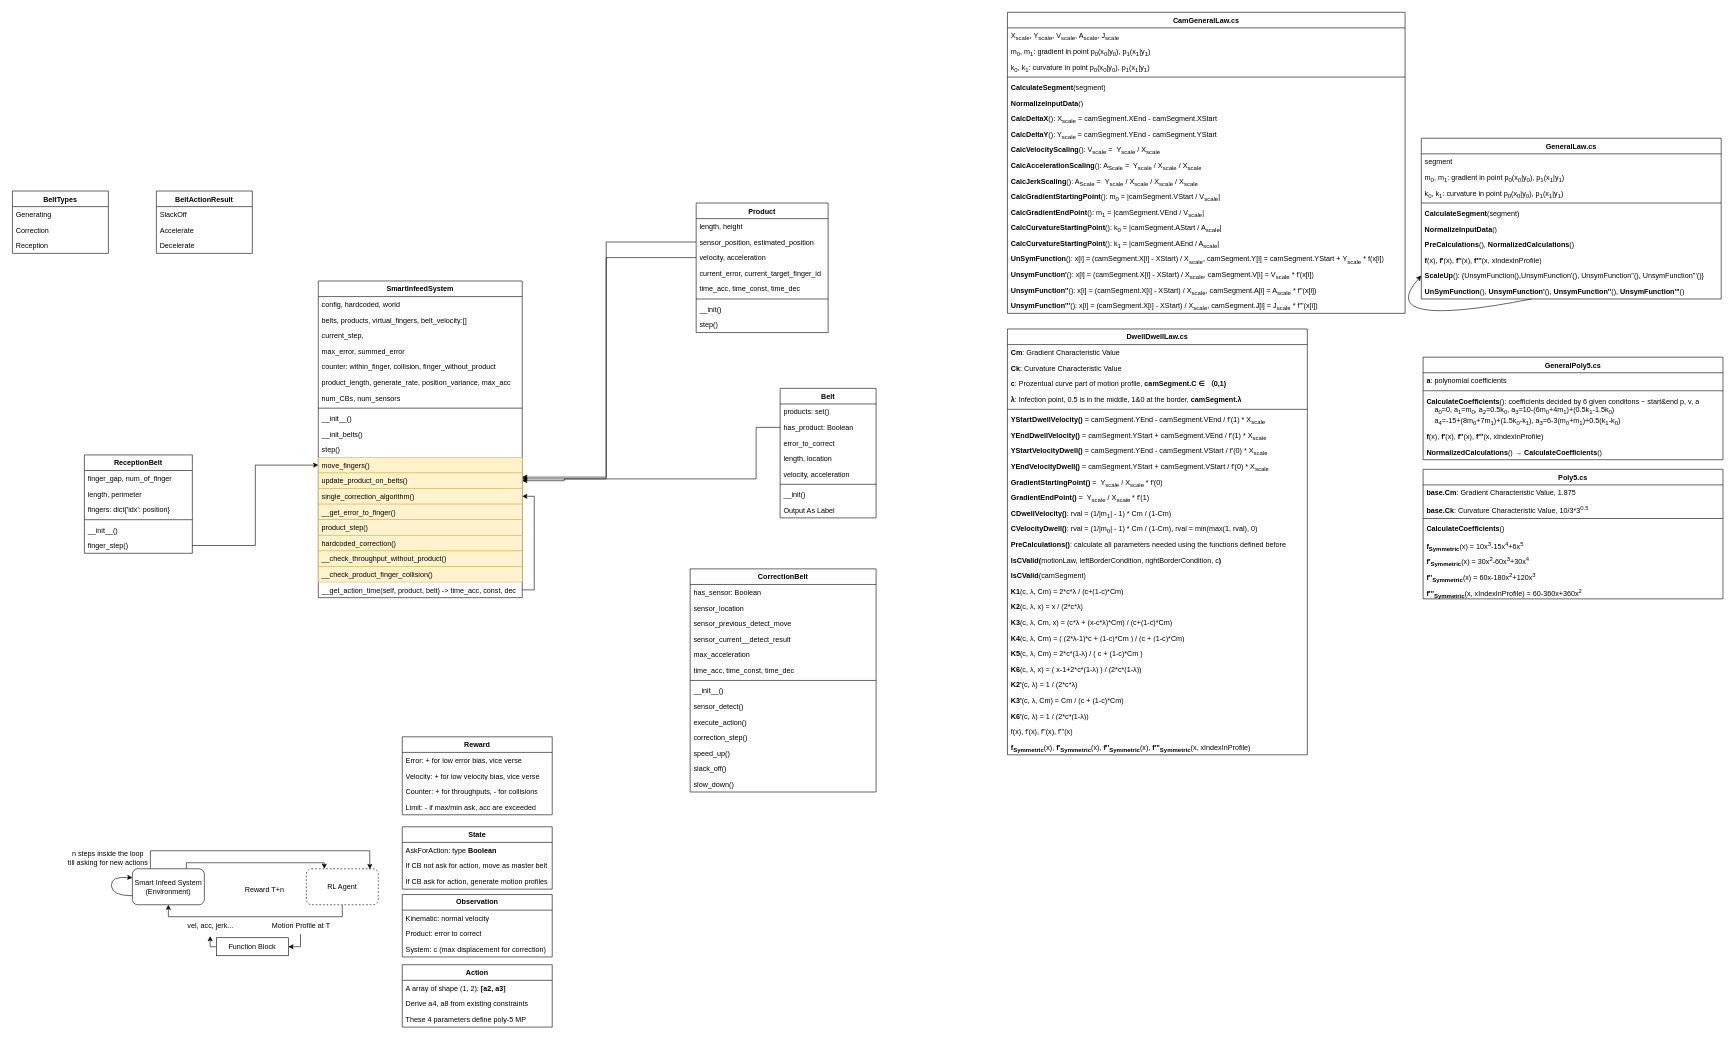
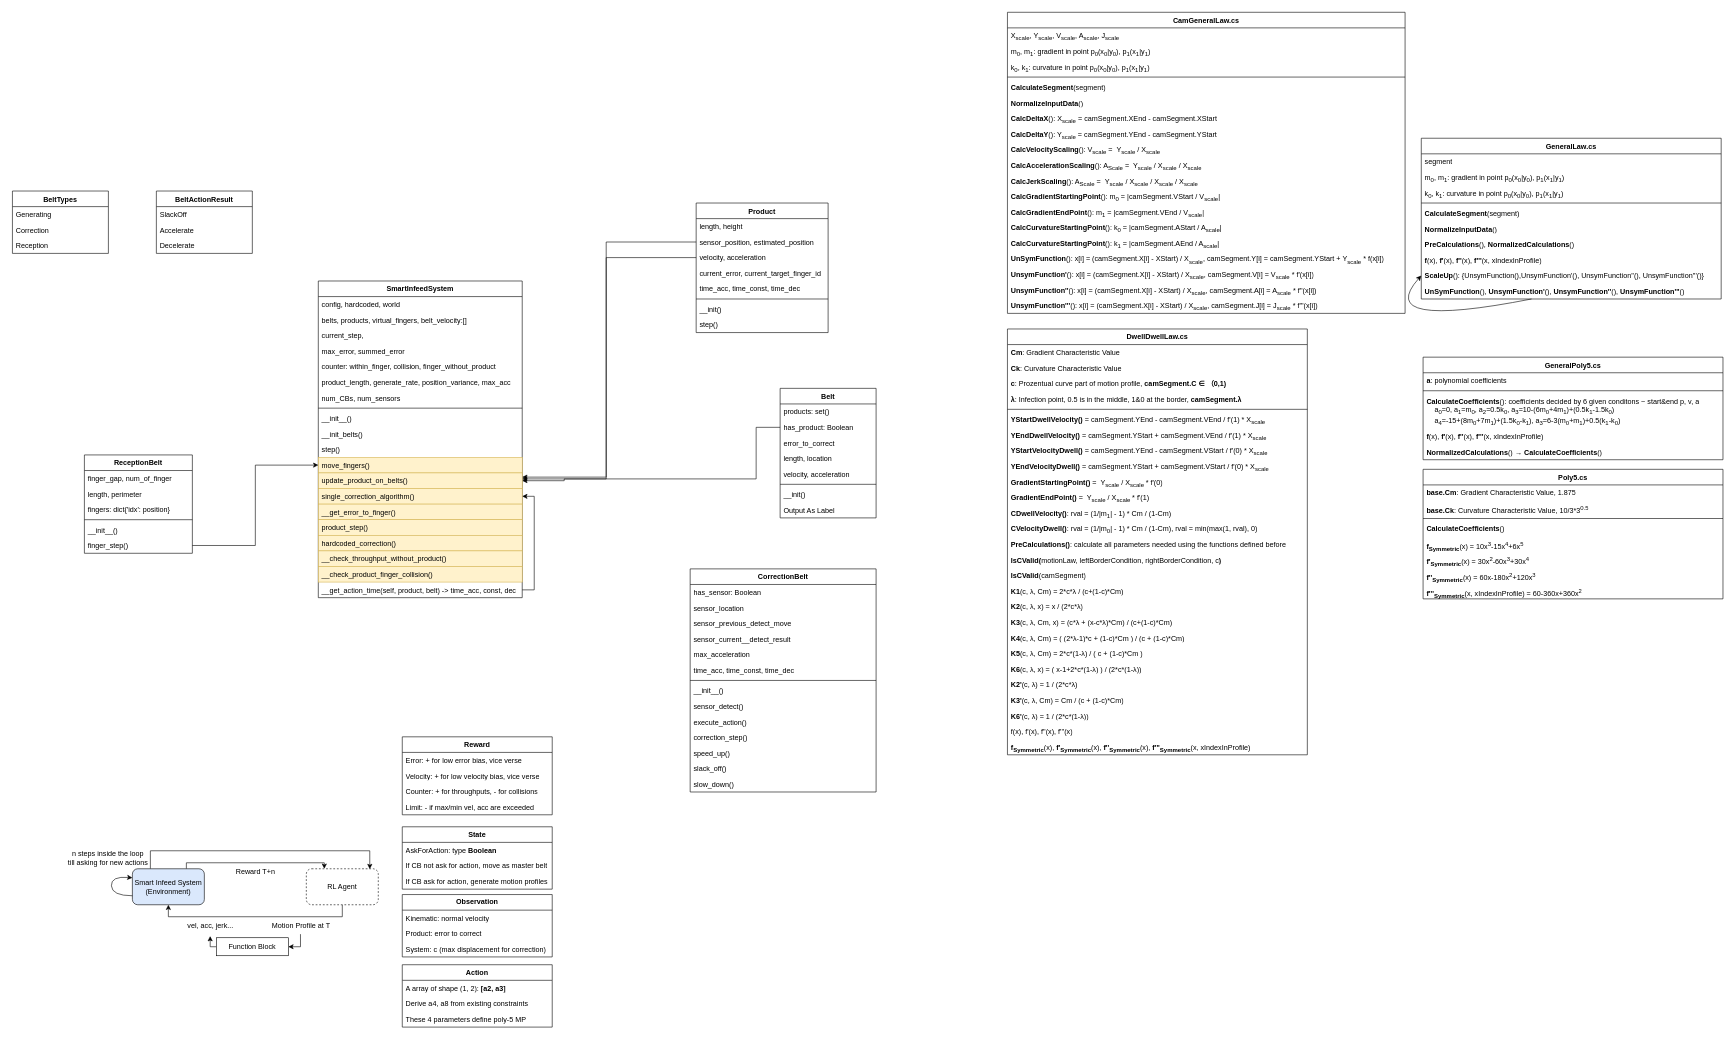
(476, 808) -> (475, 808)
(168, 887) -> (168, 887)
(264, 890) -> (255, 872)
